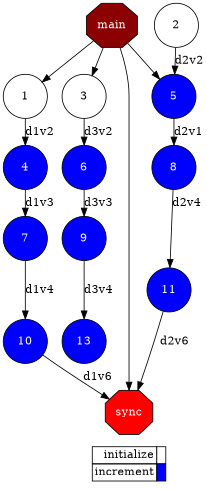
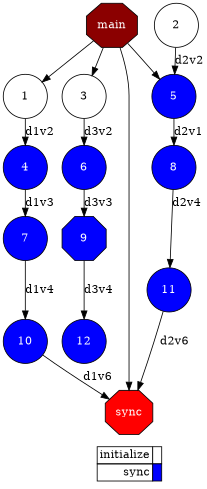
(84, 238) -> (84, 238)
(84, 341) -> (84, 341)
(125, 472) -> (137, 472)
